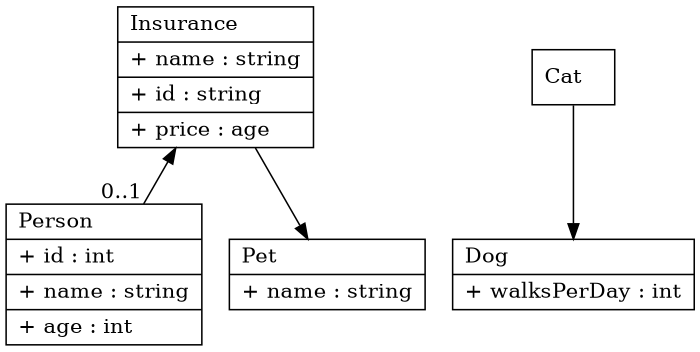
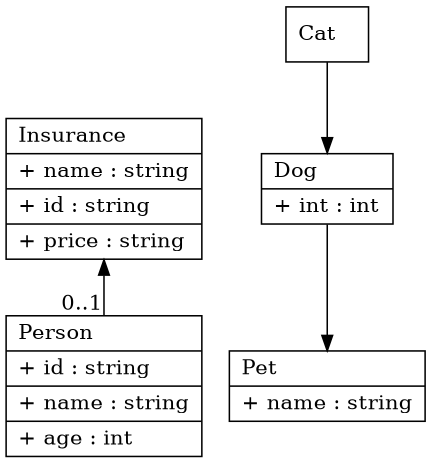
(200, 129) -> (102, 241)
(278, 187) -> (327, 280)
(67, 256) -> (85, 368)
(573, 291) -> (327, 206)
